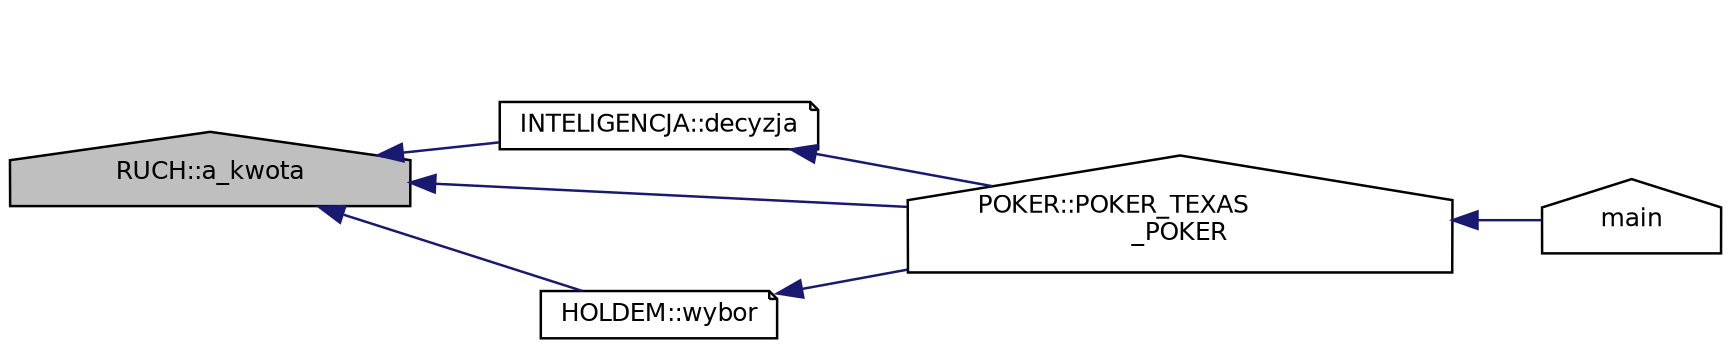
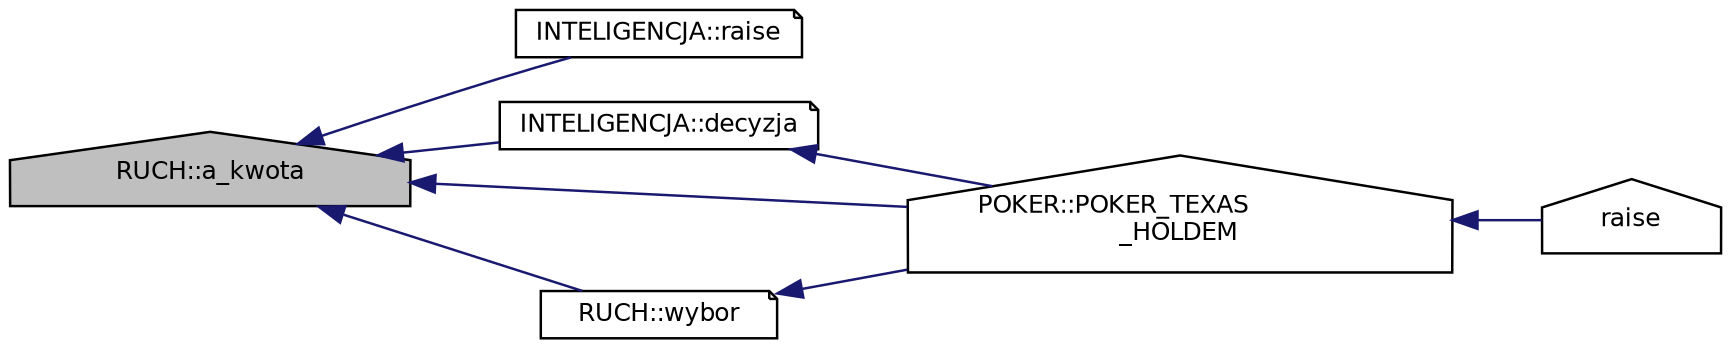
none -> (659, 34)
(1180, 220) -> (1180, 220)
(1632, 220) -> (1632, 220)
(659, 315) -> (659, 315)
